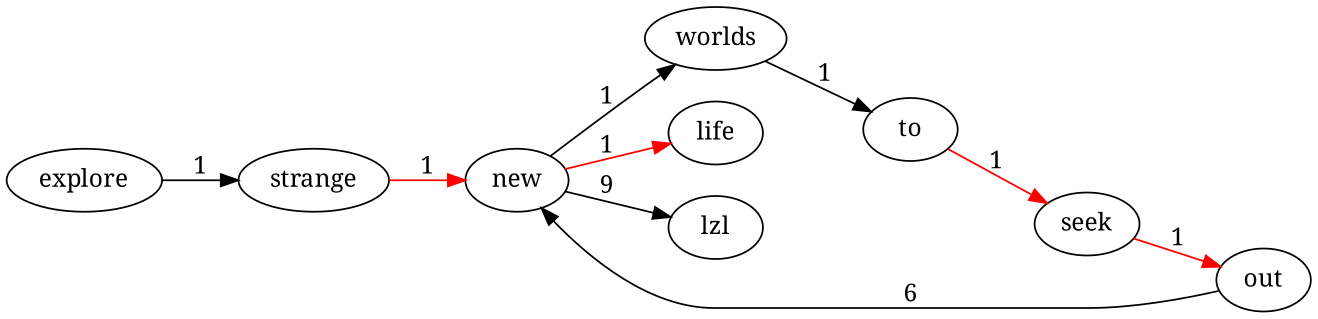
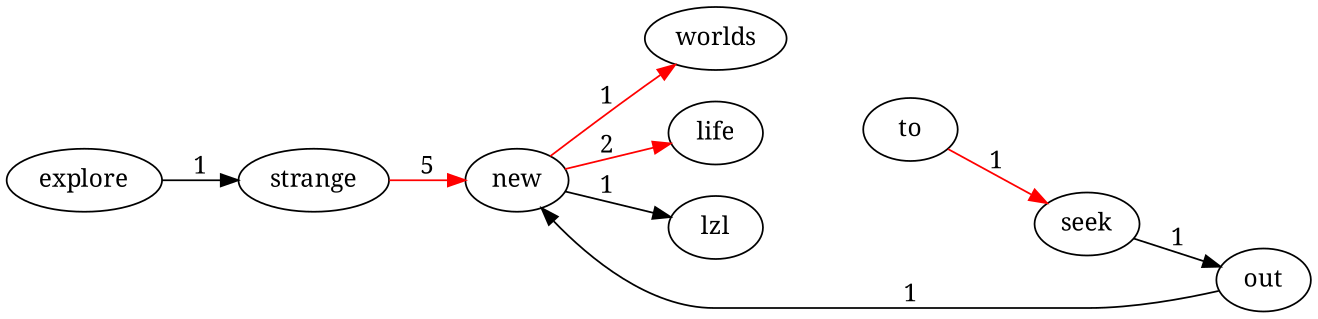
(810, 83) -> none
(605, 115) -> (605, 115)
(607, 146) -> (607, 146)
(427, 167) -> (427, 167)
(607, 186) -> (607, 186)
(1169, 250) -> (1169, 250)
(910, 295) -> (910, 295)
